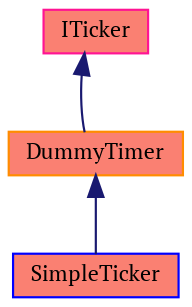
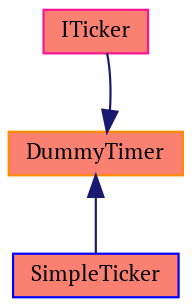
(81, 104) -> (110, 82)
